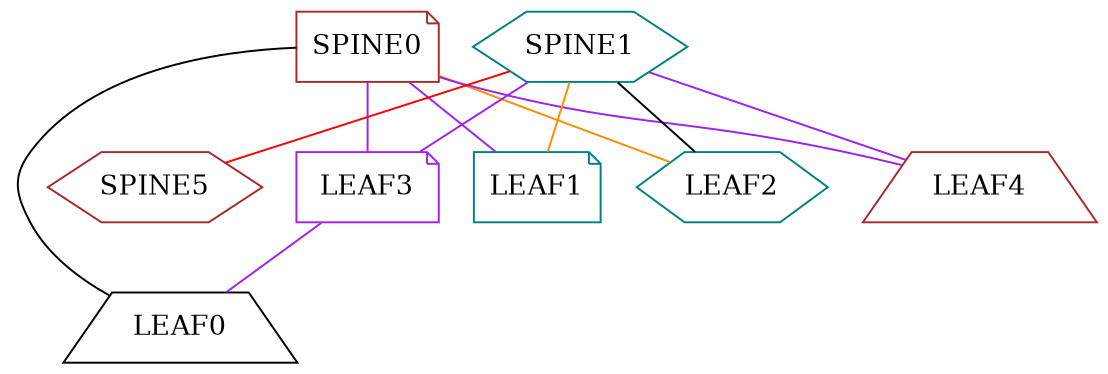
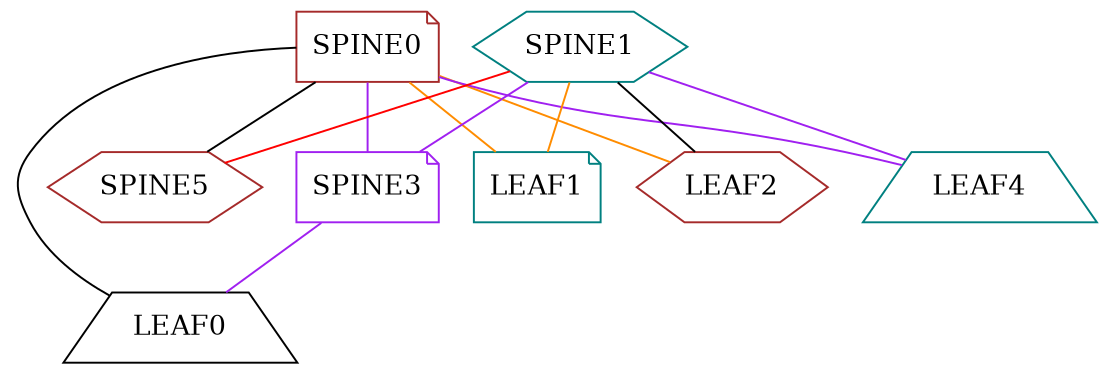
(451, 115) -> (451, 115)
none -> (261, 117)
(368, 187) -> (368, 187)
(732, 187) -> (732, 187)
(980, 187) -> (980, 187)
